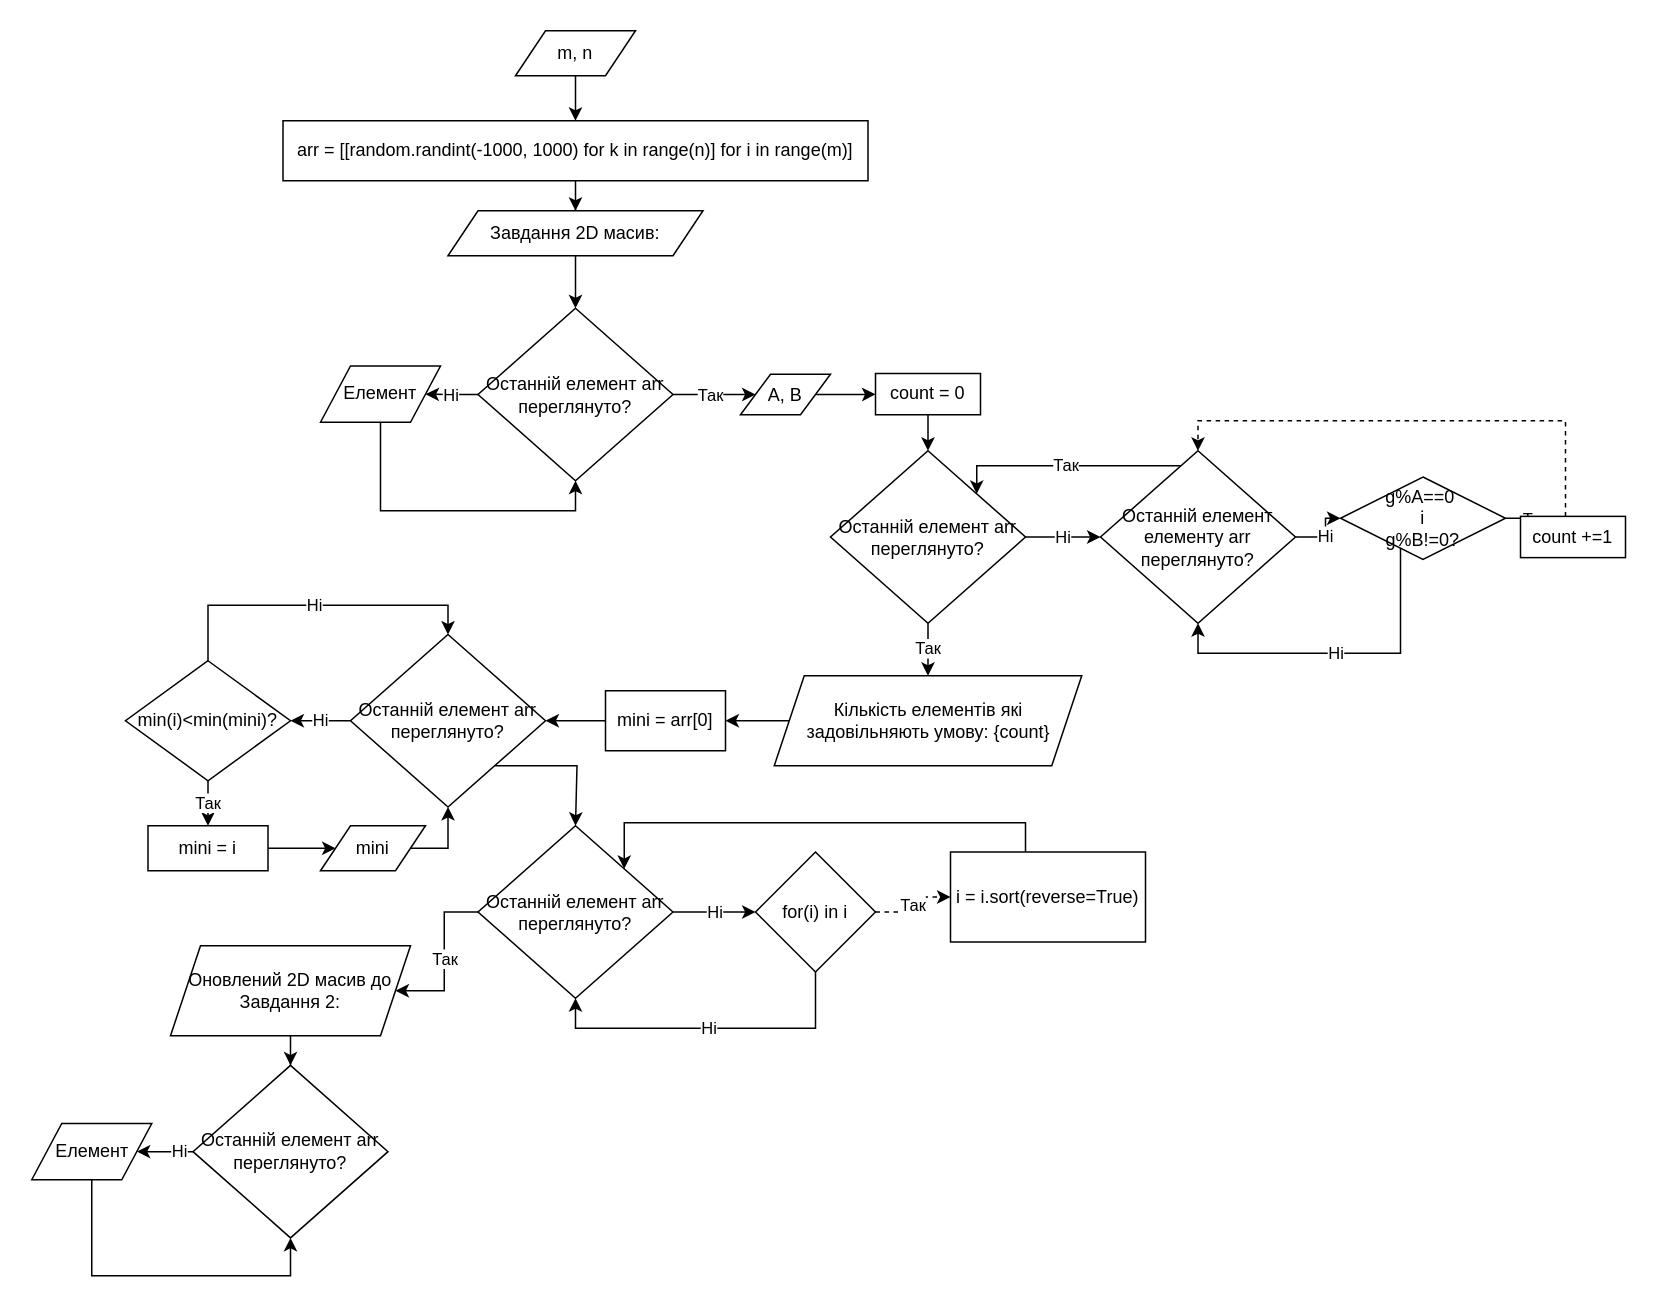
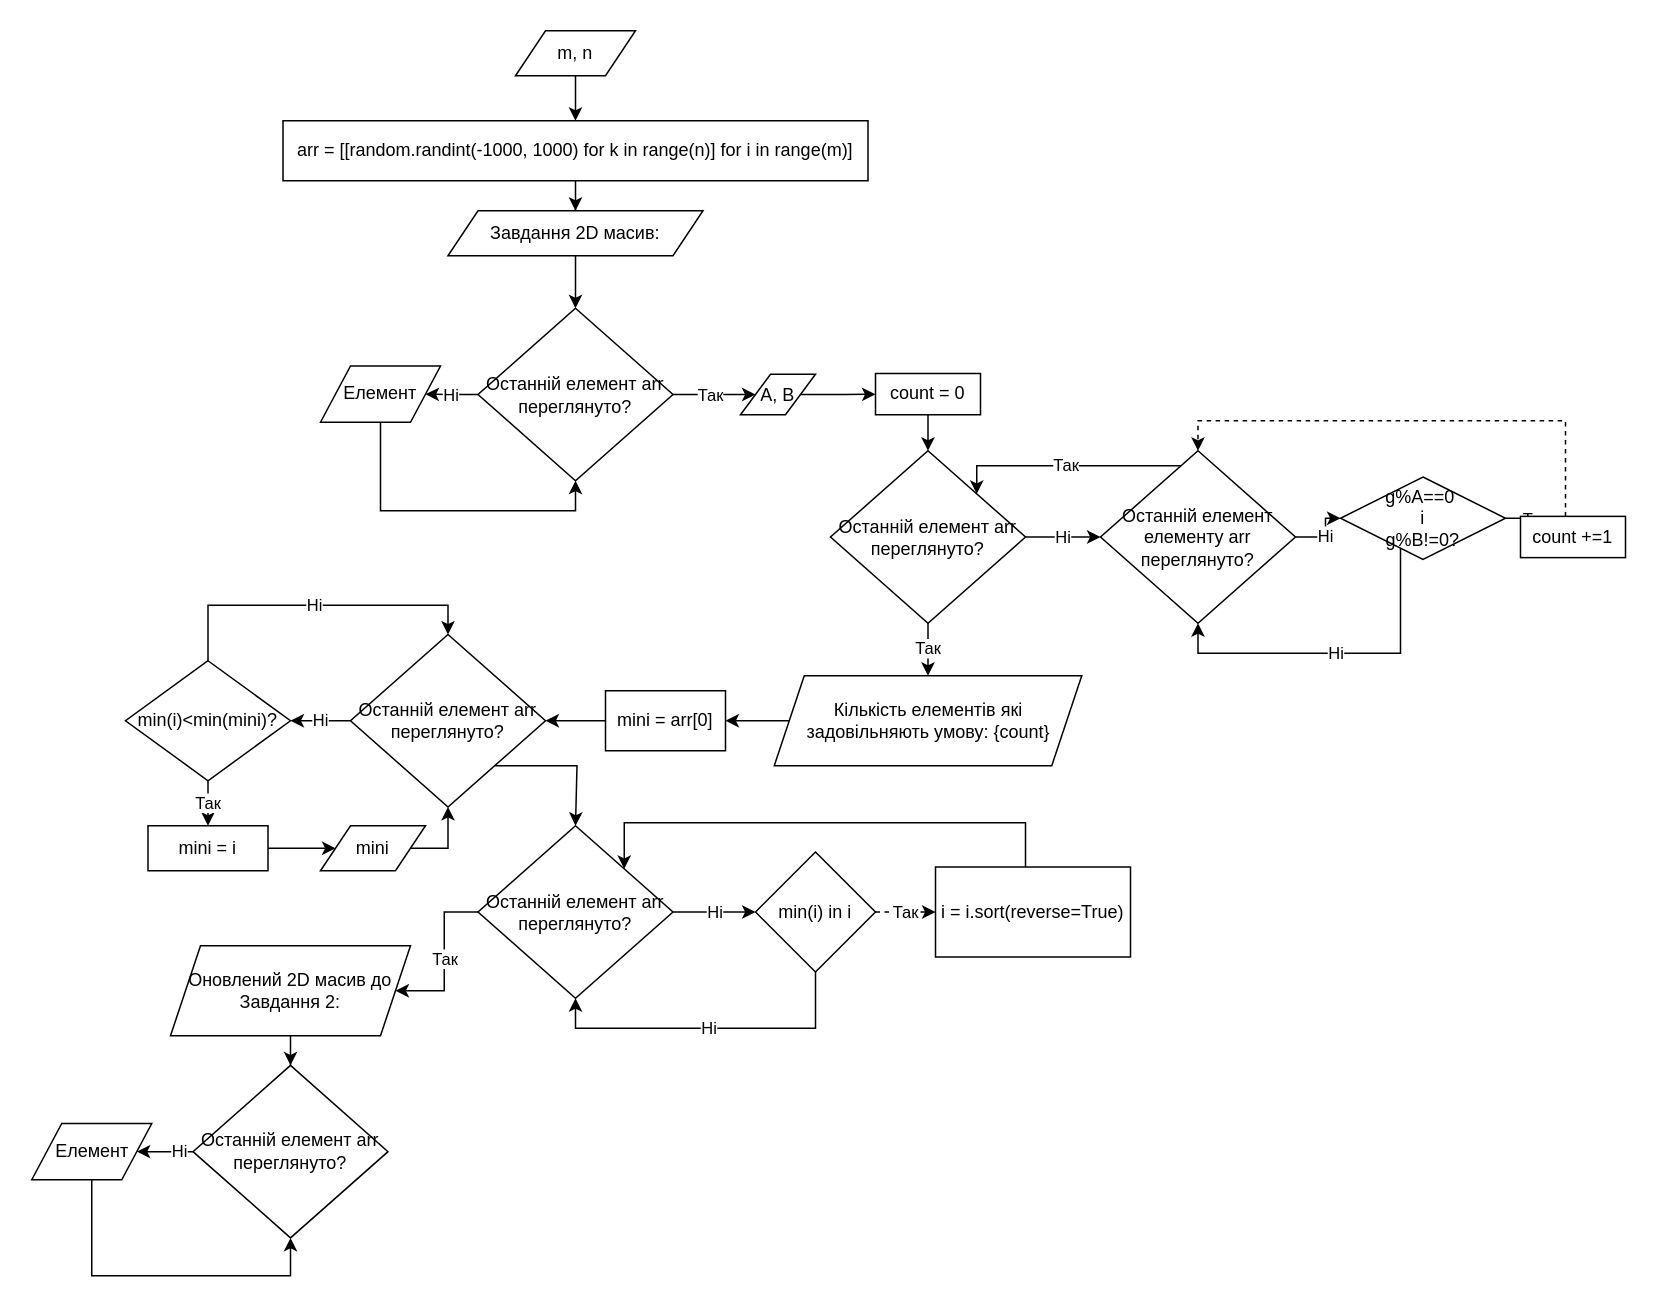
(785, 395) -> (778, 395)
(1048, 897) -> (1033, 912)
(815, 913) -> (815, 913)
